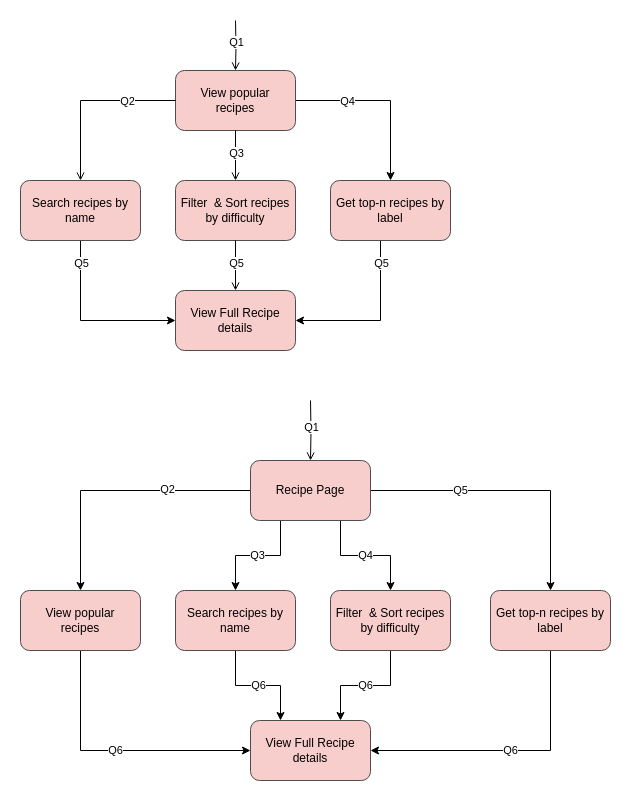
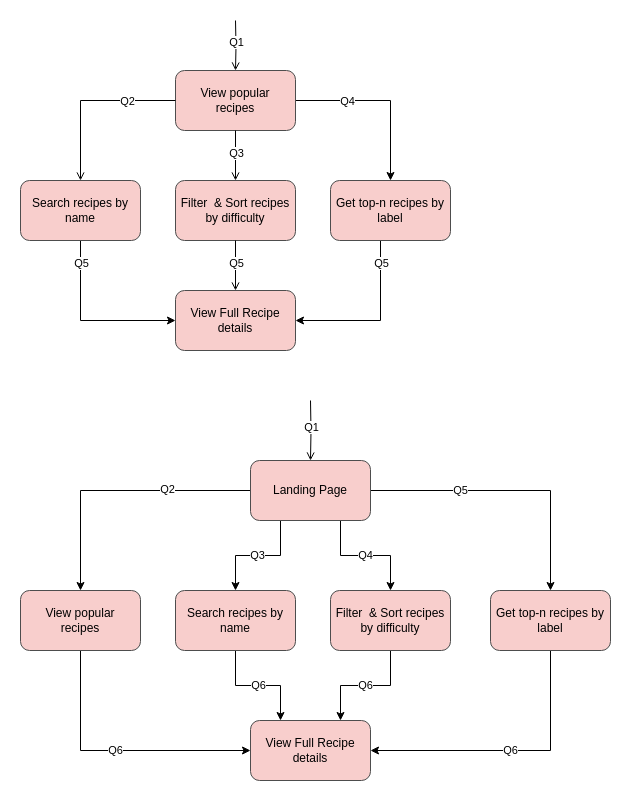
(311, 491) -> (311, 491)
